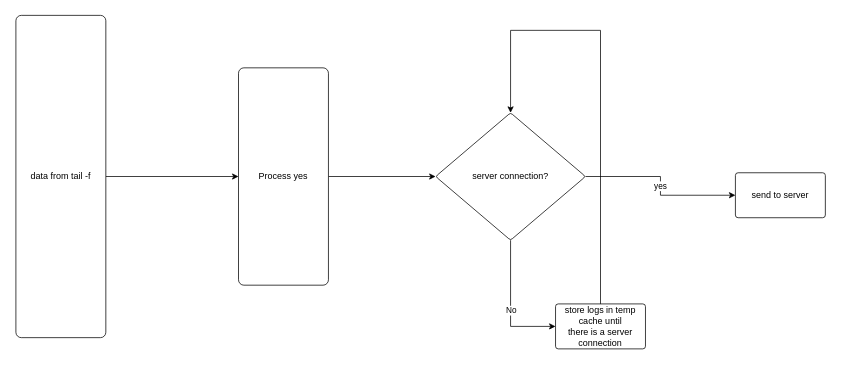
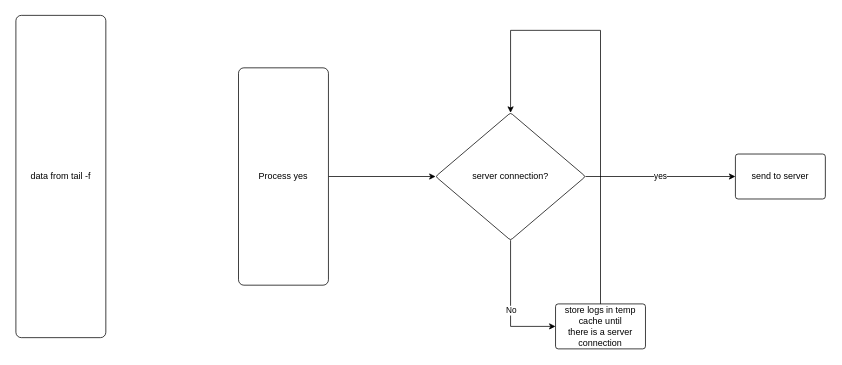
(169, 177) -> none
(780, 195) -> (780, 177)
